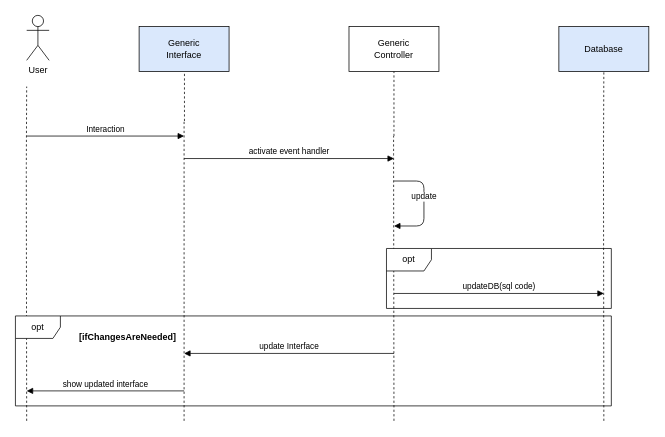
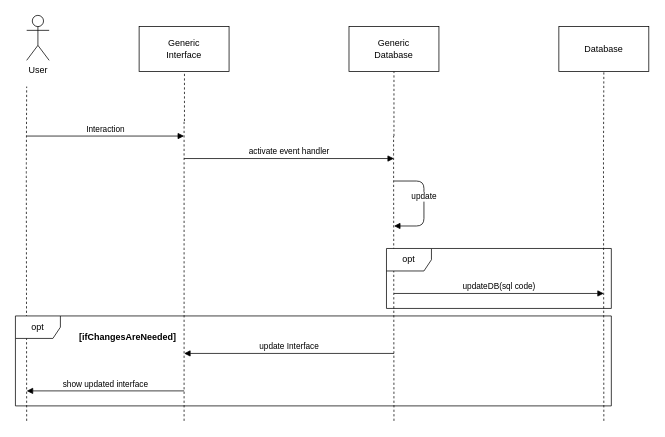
(184, 49) -> (184, 49)
(394, 49) -> (394, 49)
(604, 49) -> (604, 49)
